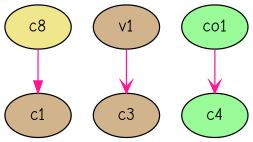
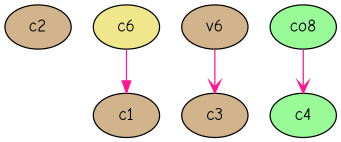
(38, 27) -> (126, 27)
none -> (38, 27)
(126, 27) -> (215, 27)
(215, 27) -> (303, 27)
